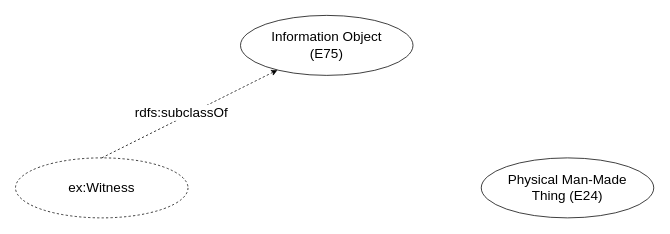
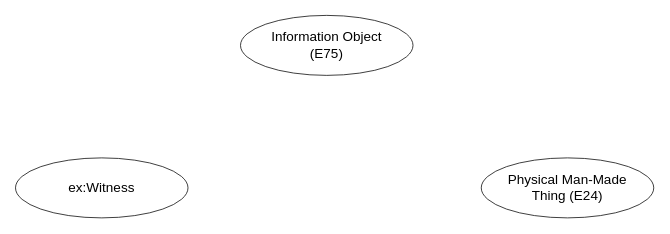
(153, 132) -> none
(102, 188) -> (102, 188)
